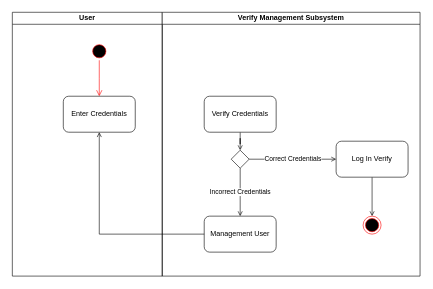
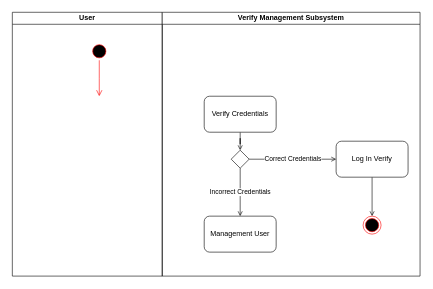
(99, 114) -> none
(102, 234) -> none
